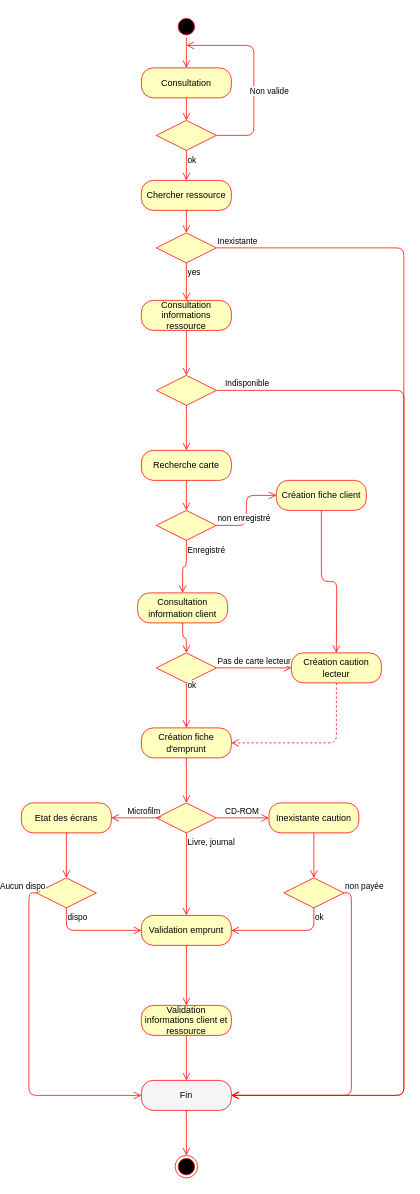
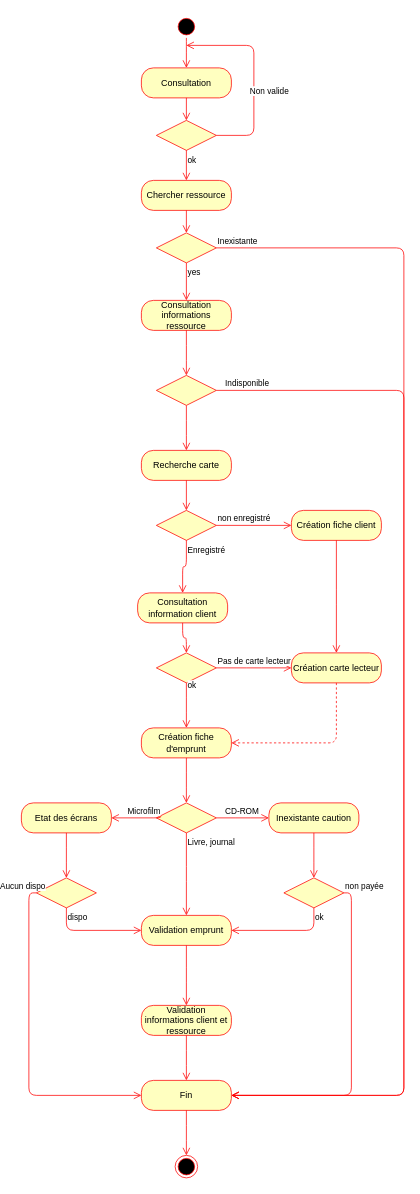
(321, 495) -> (336, 525)
(336, 668) -> (336, 668)
(186, 1095) -> (186, 1095)
